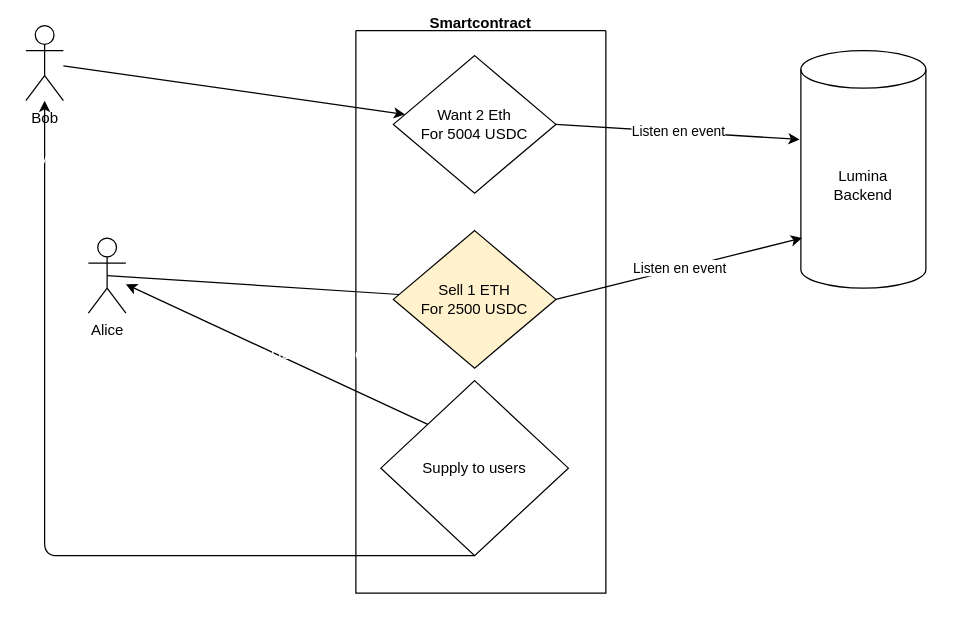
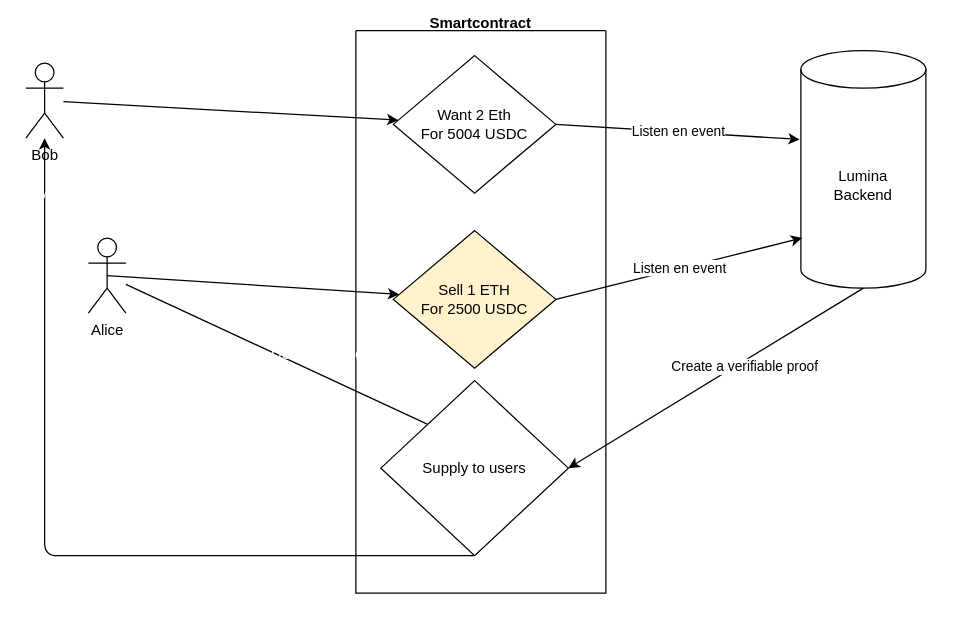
(44, 63) -> (44, 101)
(134, 288) -> (130, 286)
(392, 294) -> (389, 294)
none -> (719, 376)
